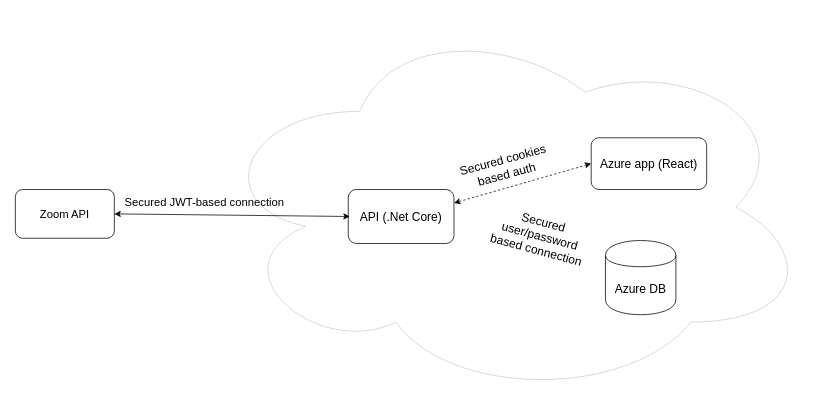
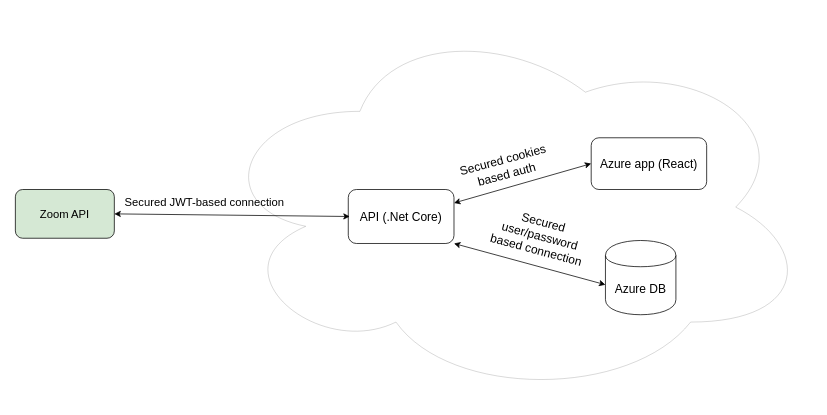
(522, 183) -> (522, 183)
(65, 214) -> (65, 214)
none -> (530, 264)
